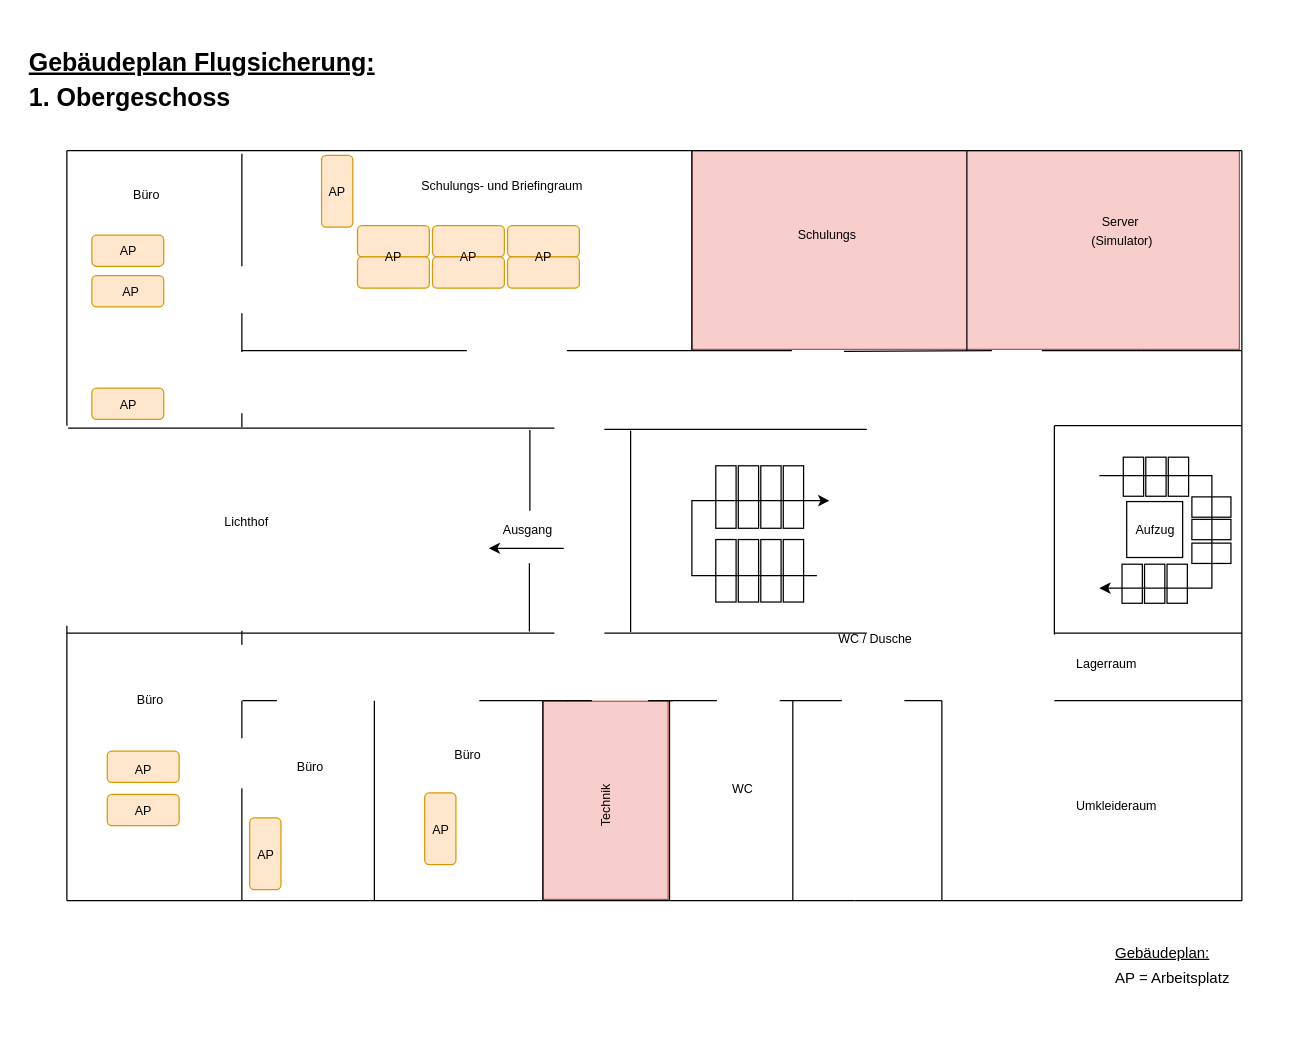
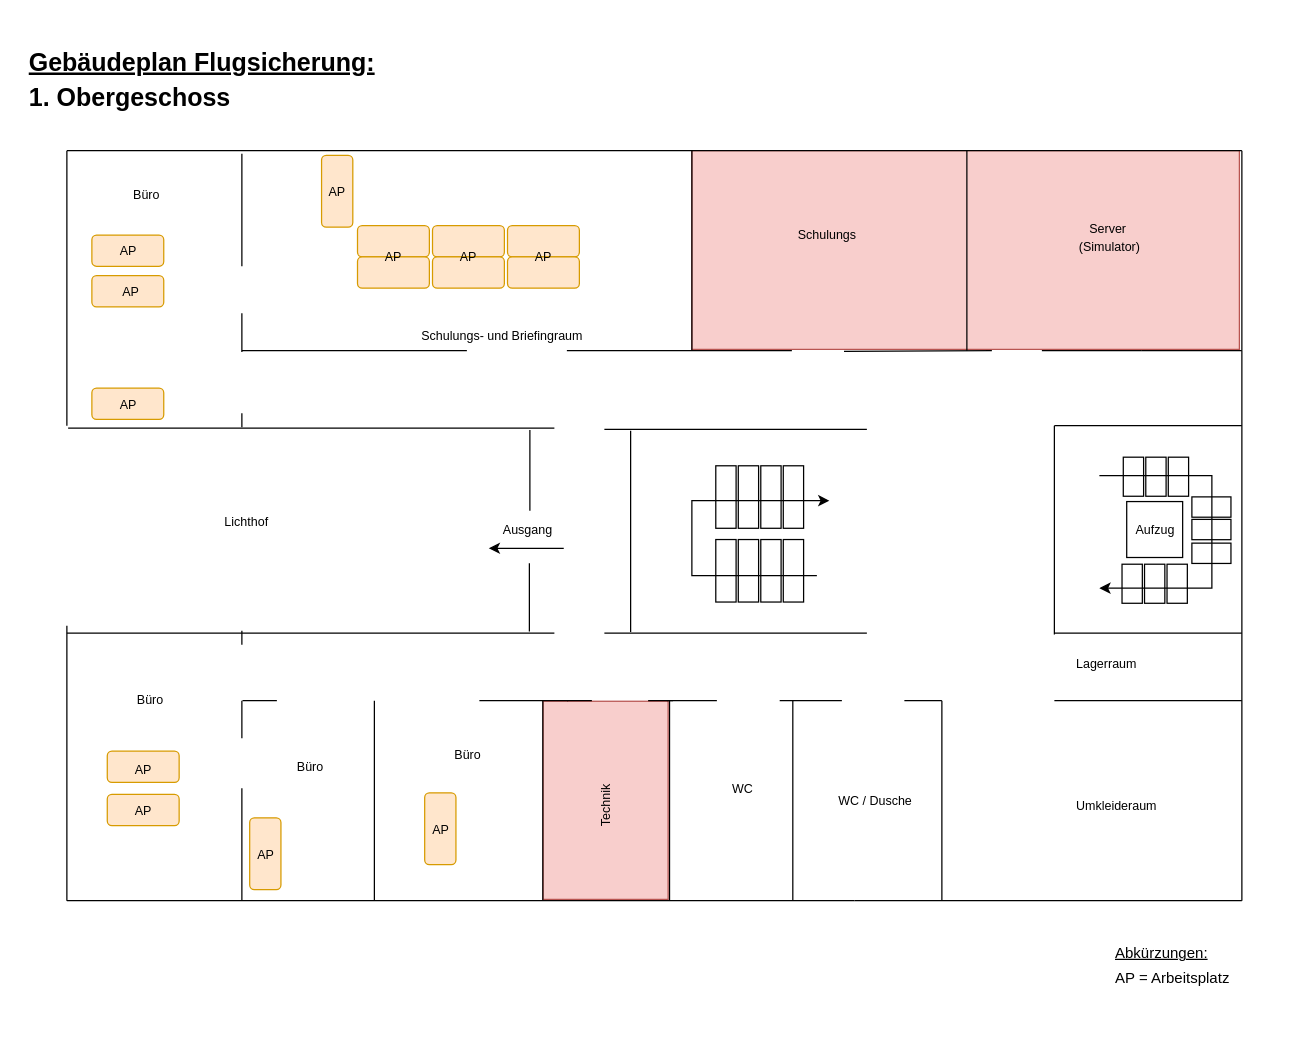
(503, 185) -> (503, 335)
(1122, 230) -> (1110, 237)
(876, 638) -> (876, 801)
(1189, 963) -> (1189, 963)
